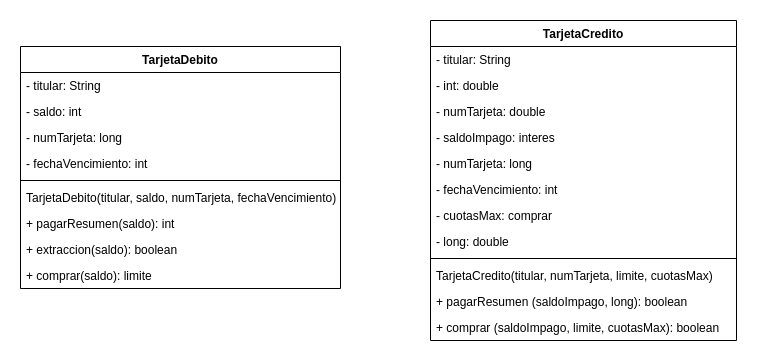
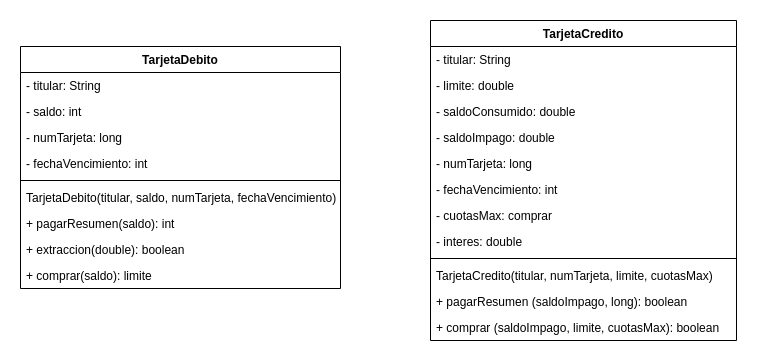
(472, 86) -> (479, 86)
(497, 112) -> (507, 112)
(502, 138) -> (499, 138)
(475, 242) -> (485, 242)
(111, 250) -> (114, 250)
